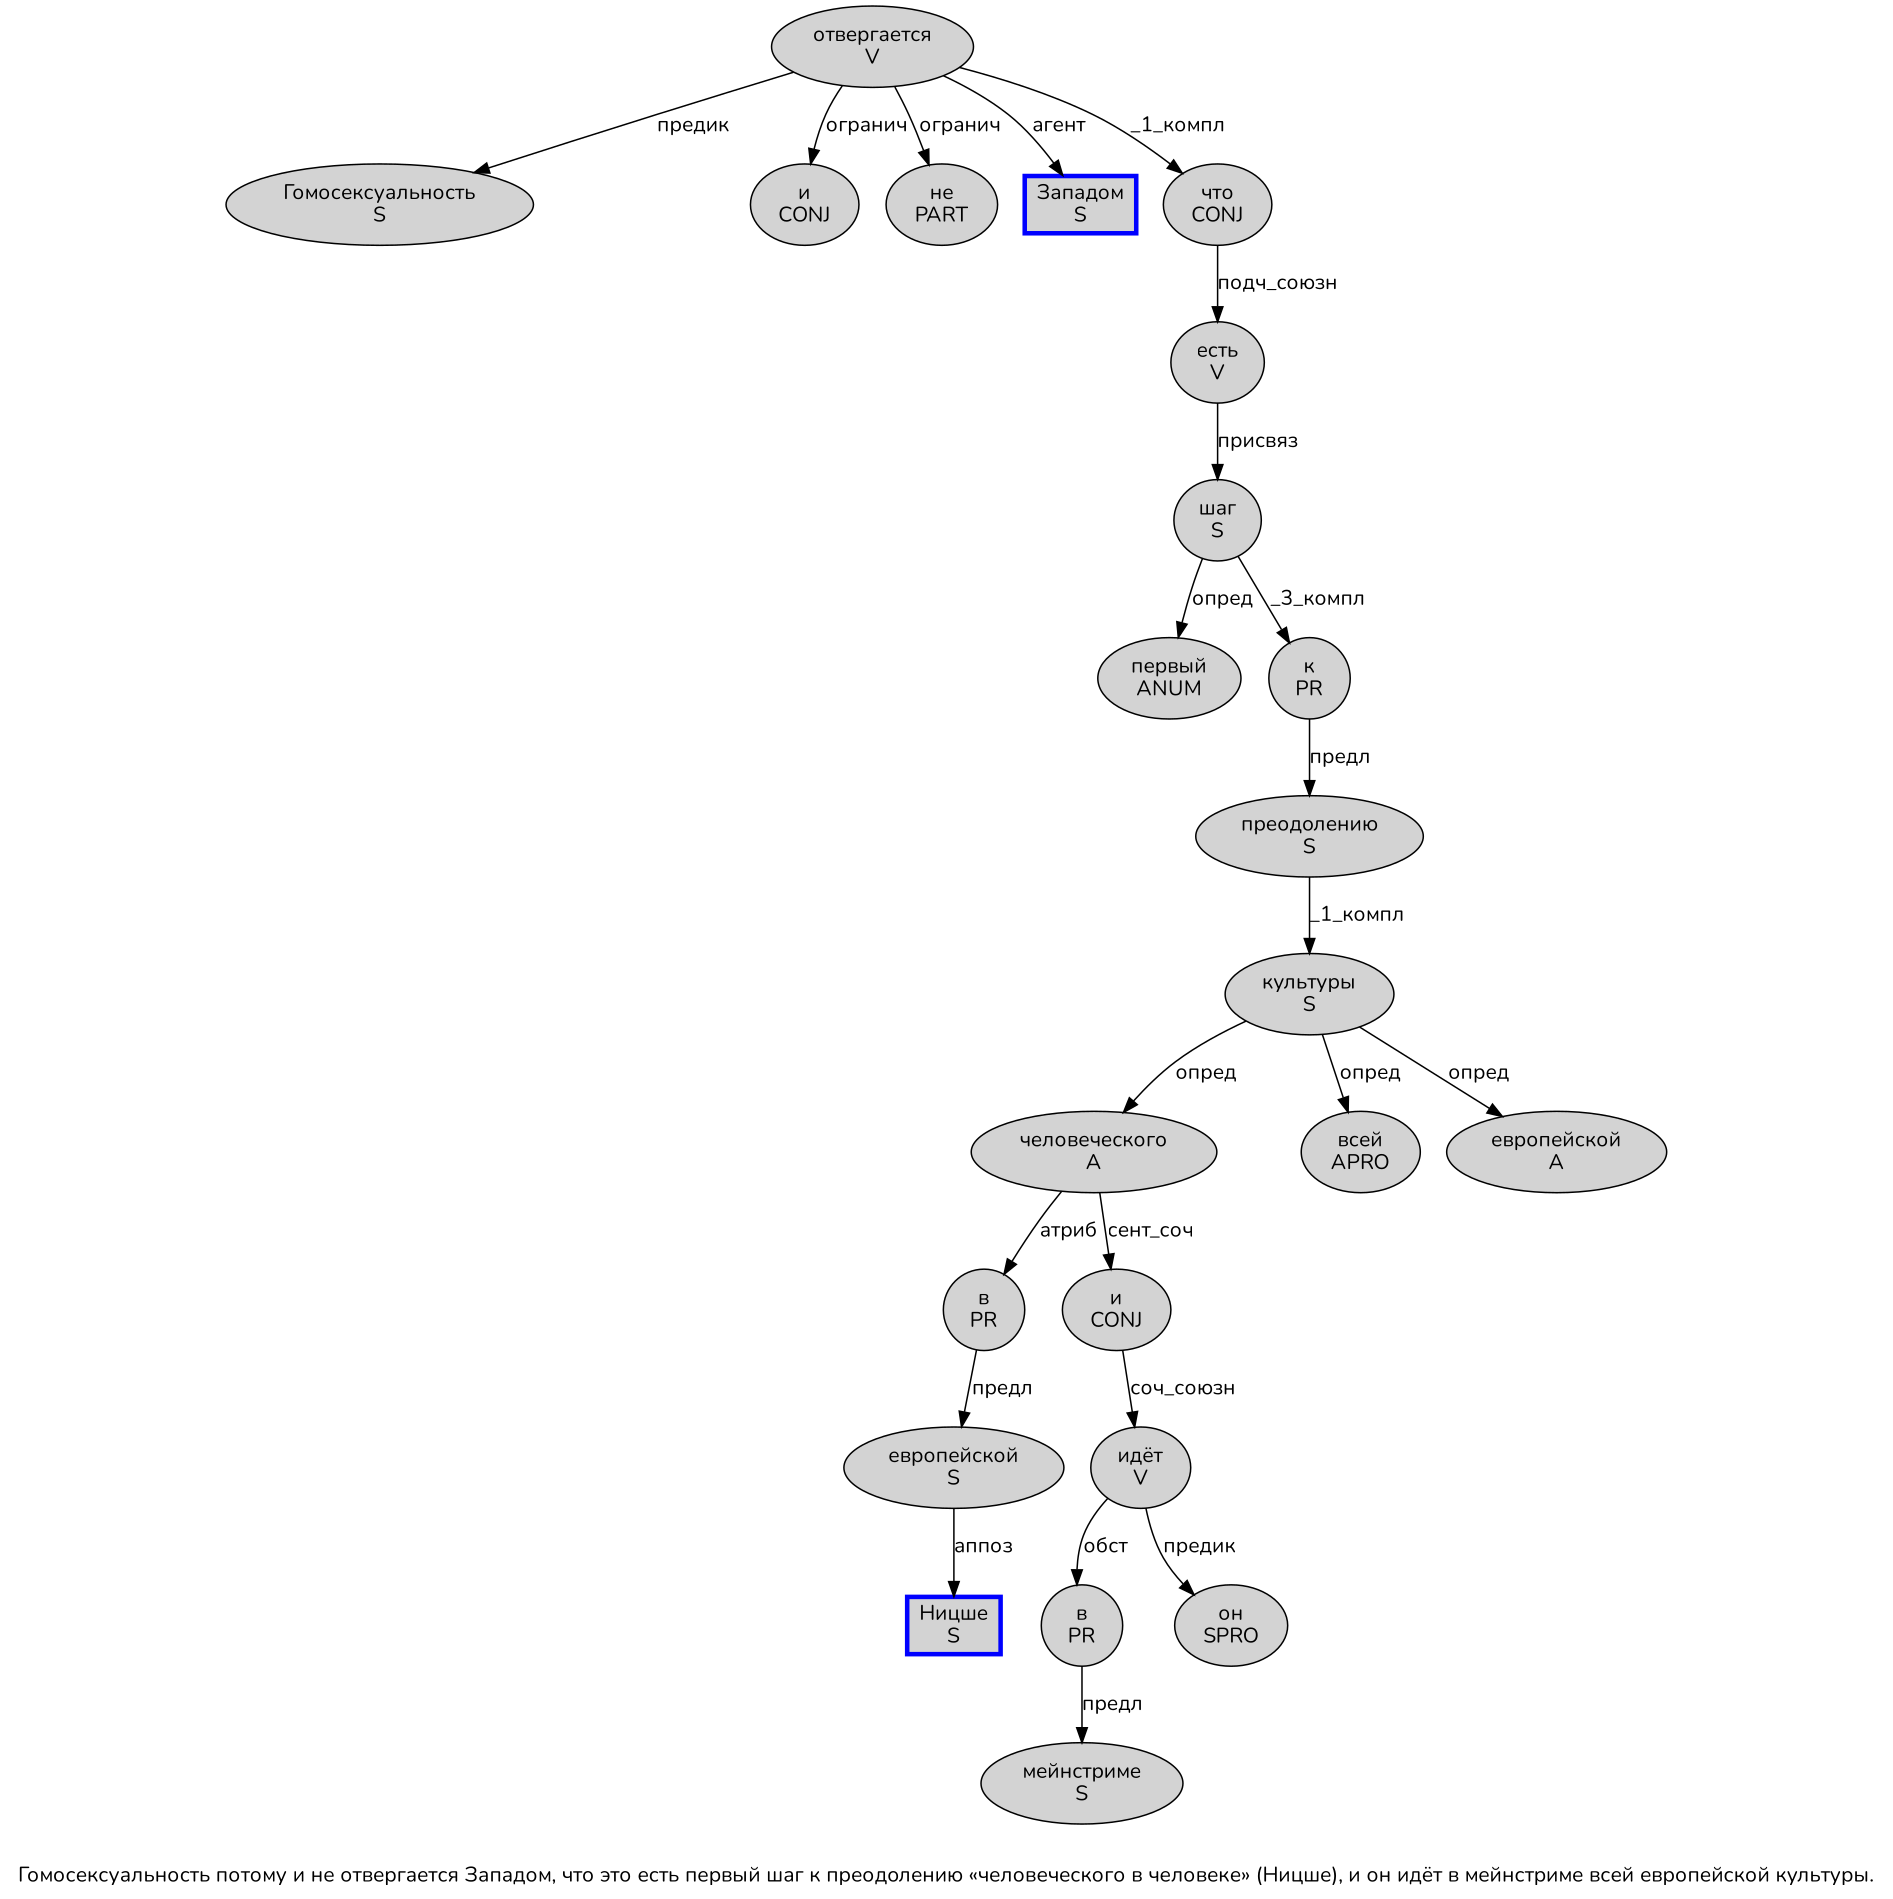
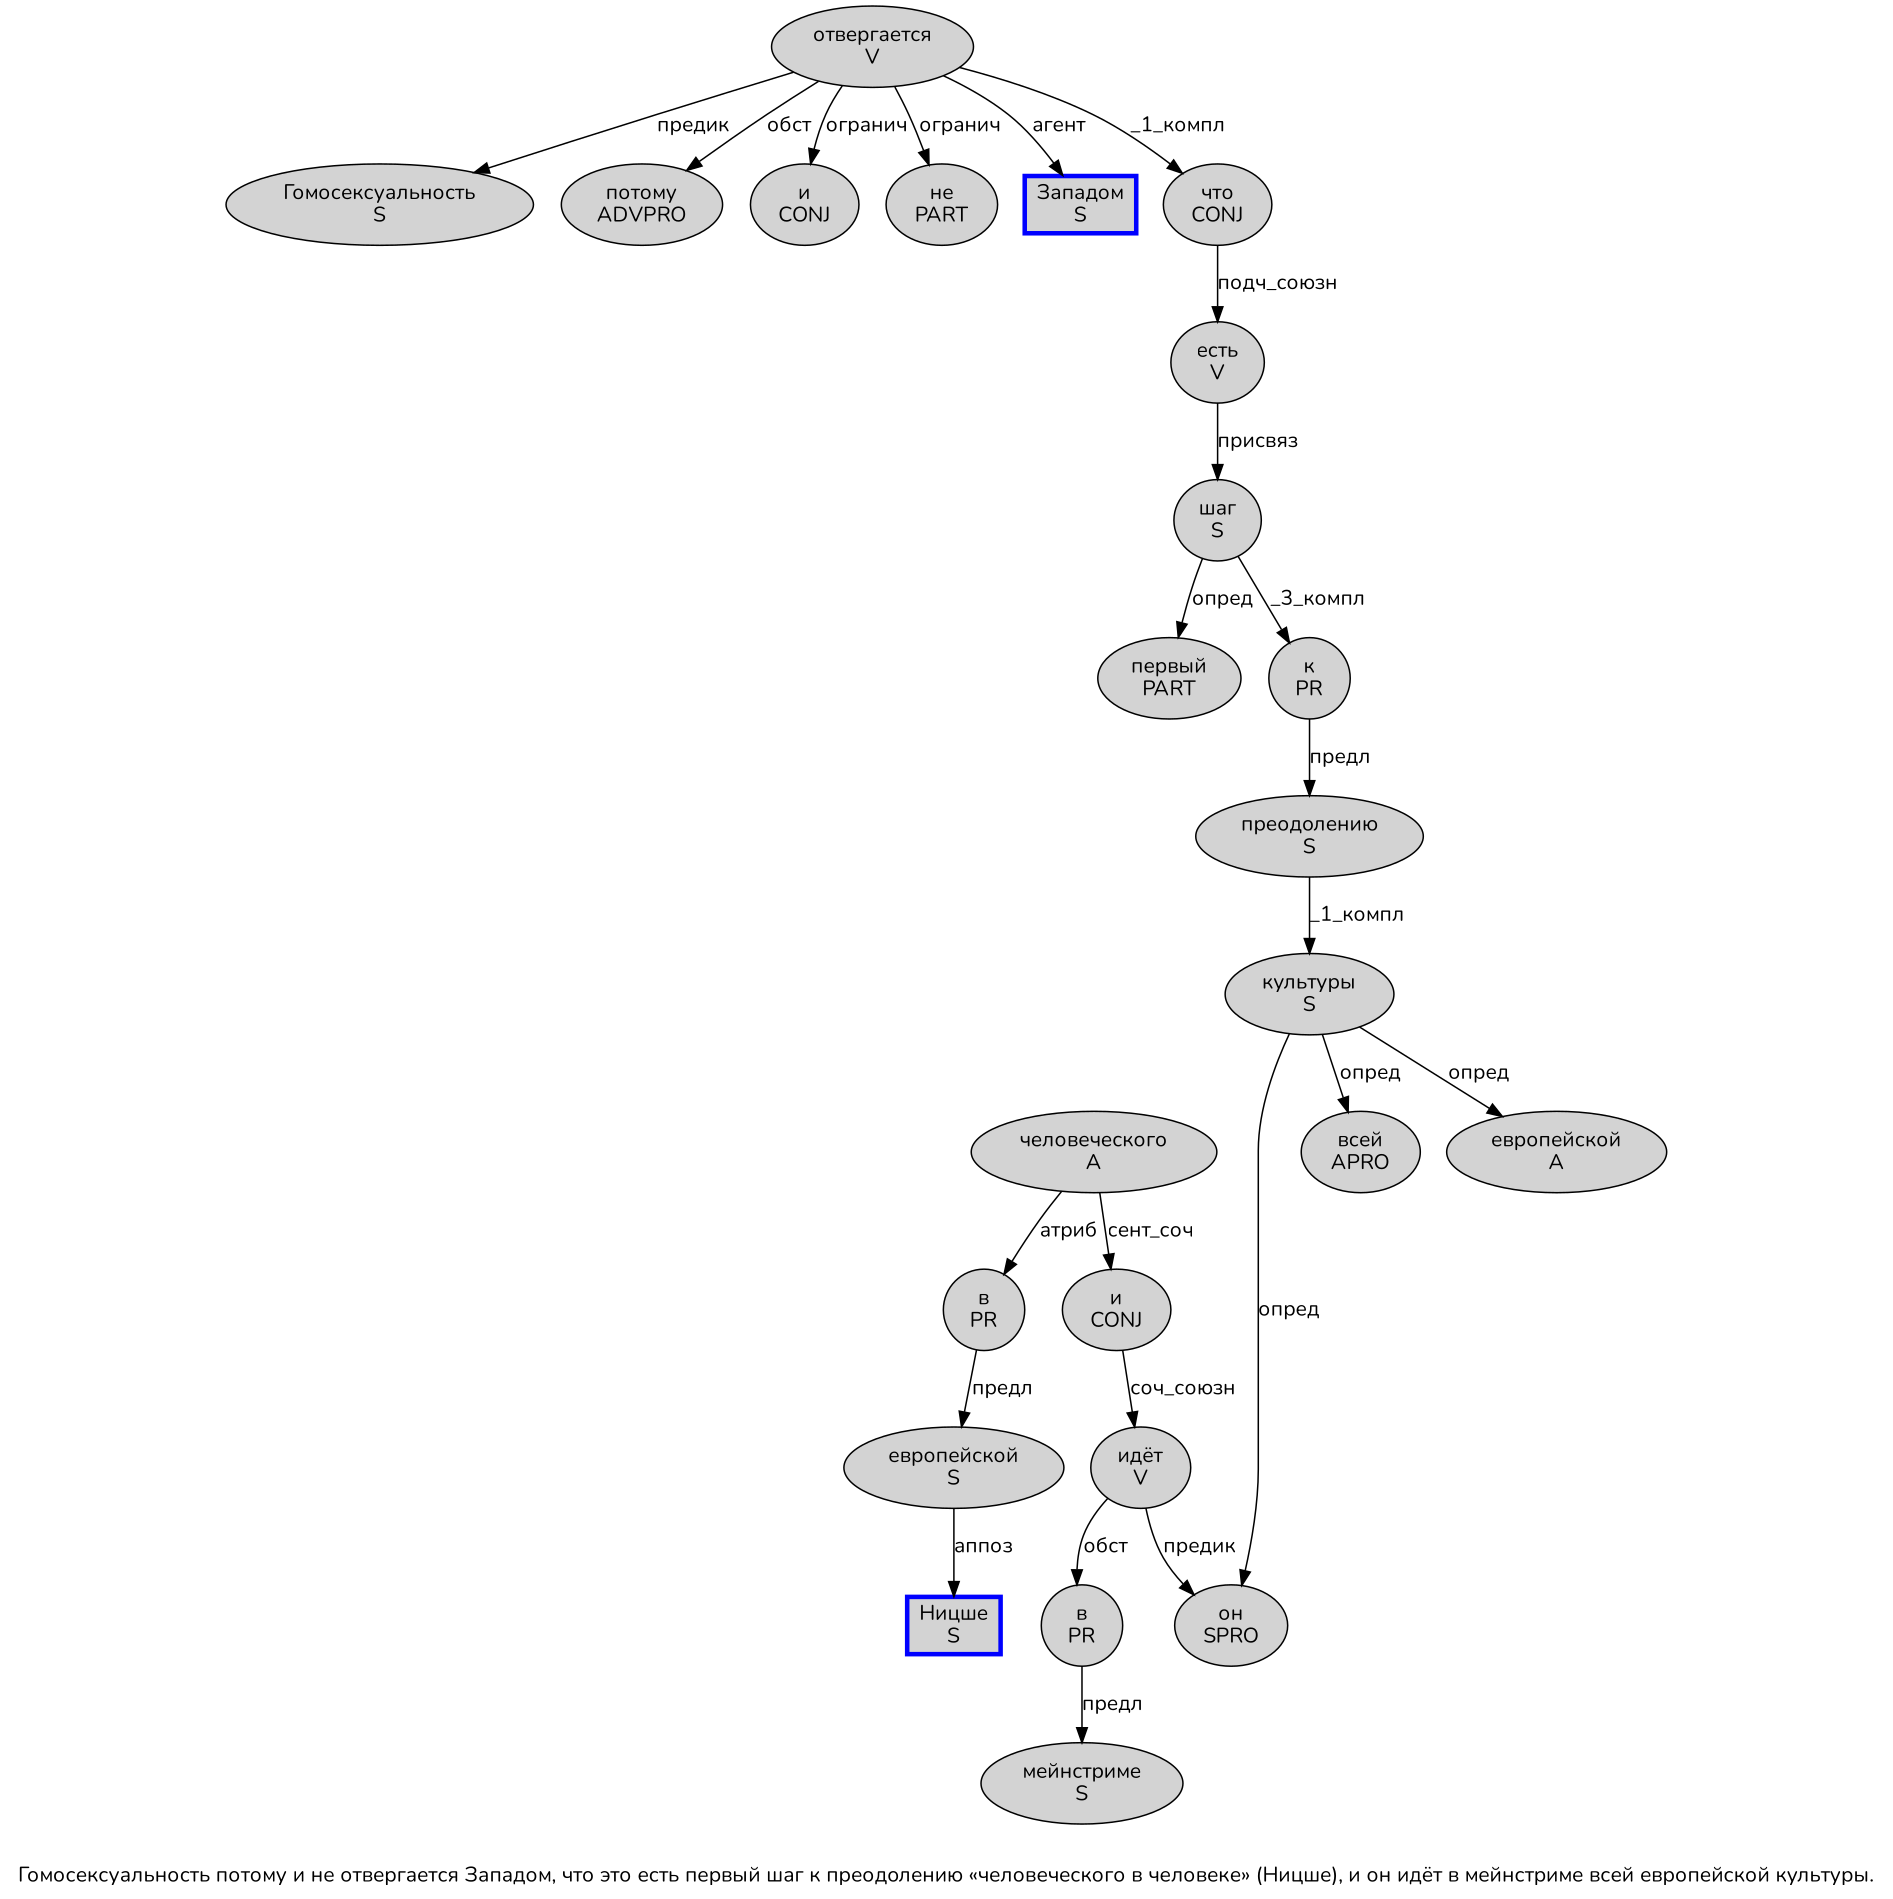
none -> (642, 205)
(1169, 678) -> (1169, 678)
(1185, 1055) -> (1258, 1300)
